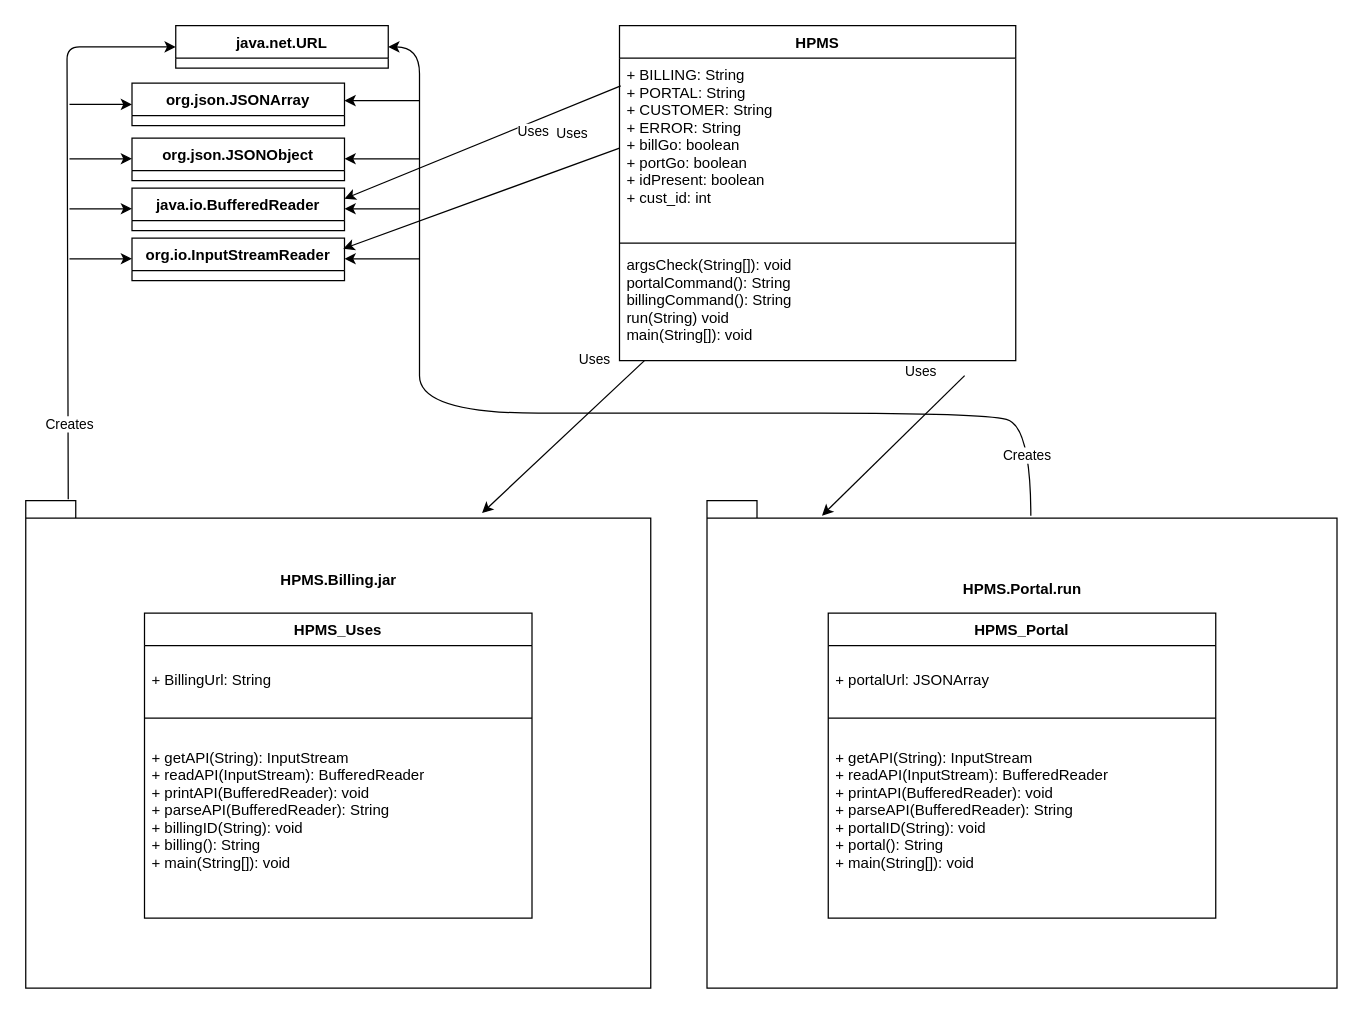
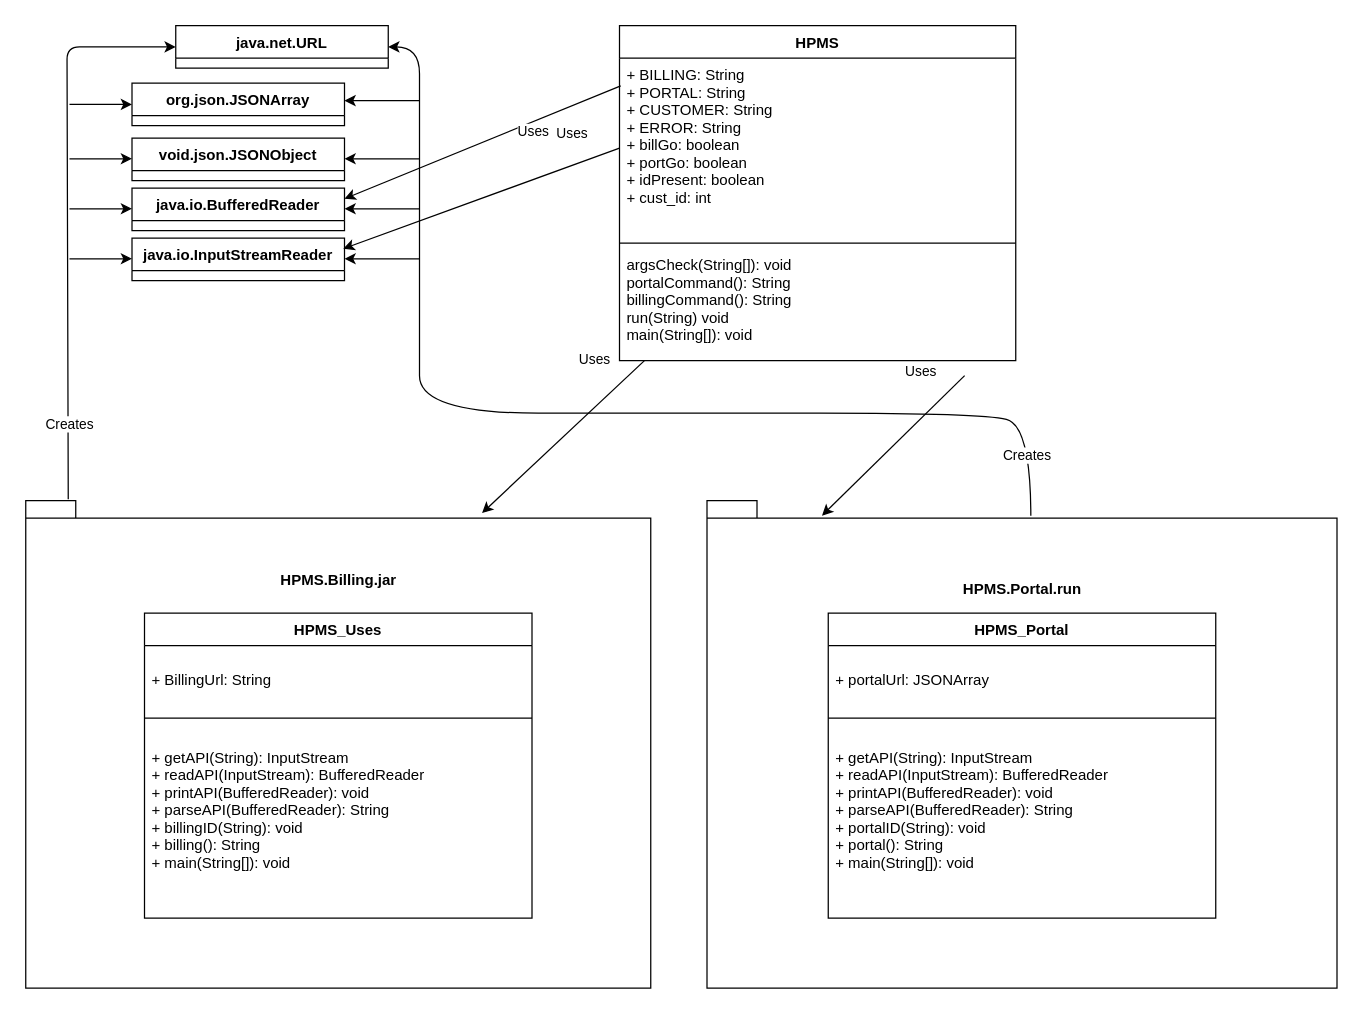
(238, 155) -> (238, 155)
(238, 255) -> (238, 255)
